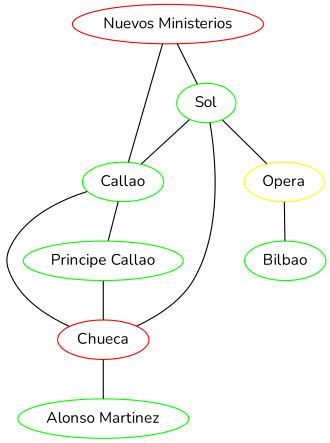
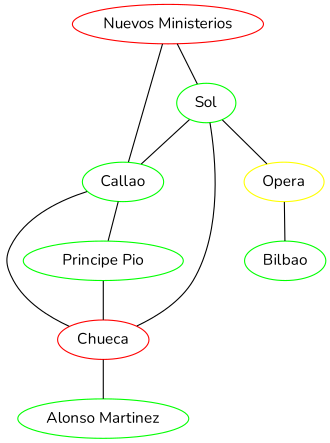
(103, 261) -> (103, 261)
